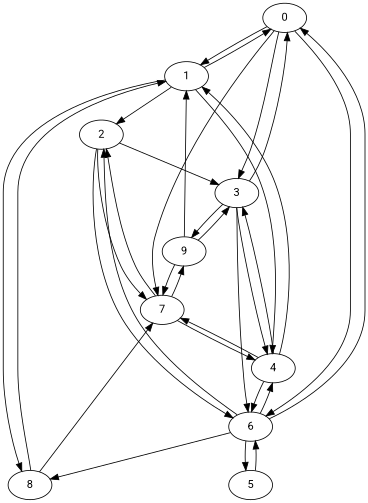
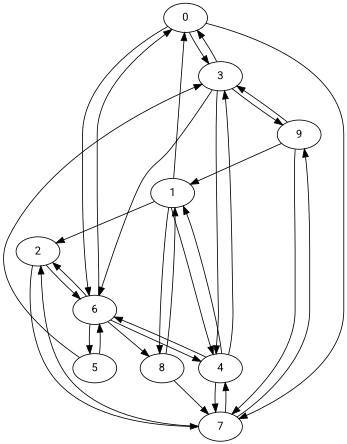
(237, 43) -> none
(165, 162) -> (34, 199)
